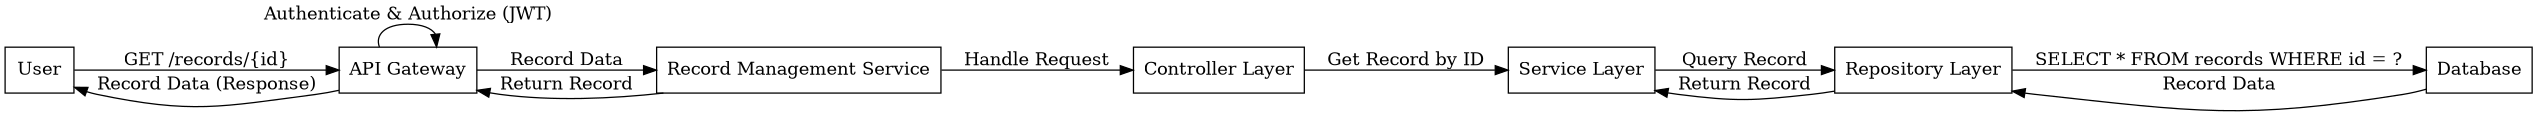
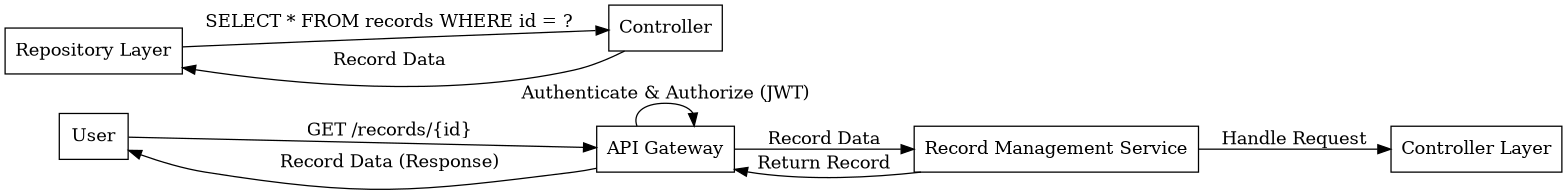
(1582, 70) -> none
(2479, 70) -> (666, 28)
